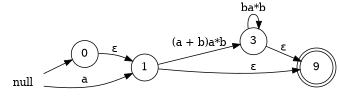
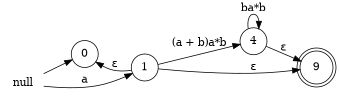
(254, 41) -> (254, 41)
(112, 54) -> (116, 71)
